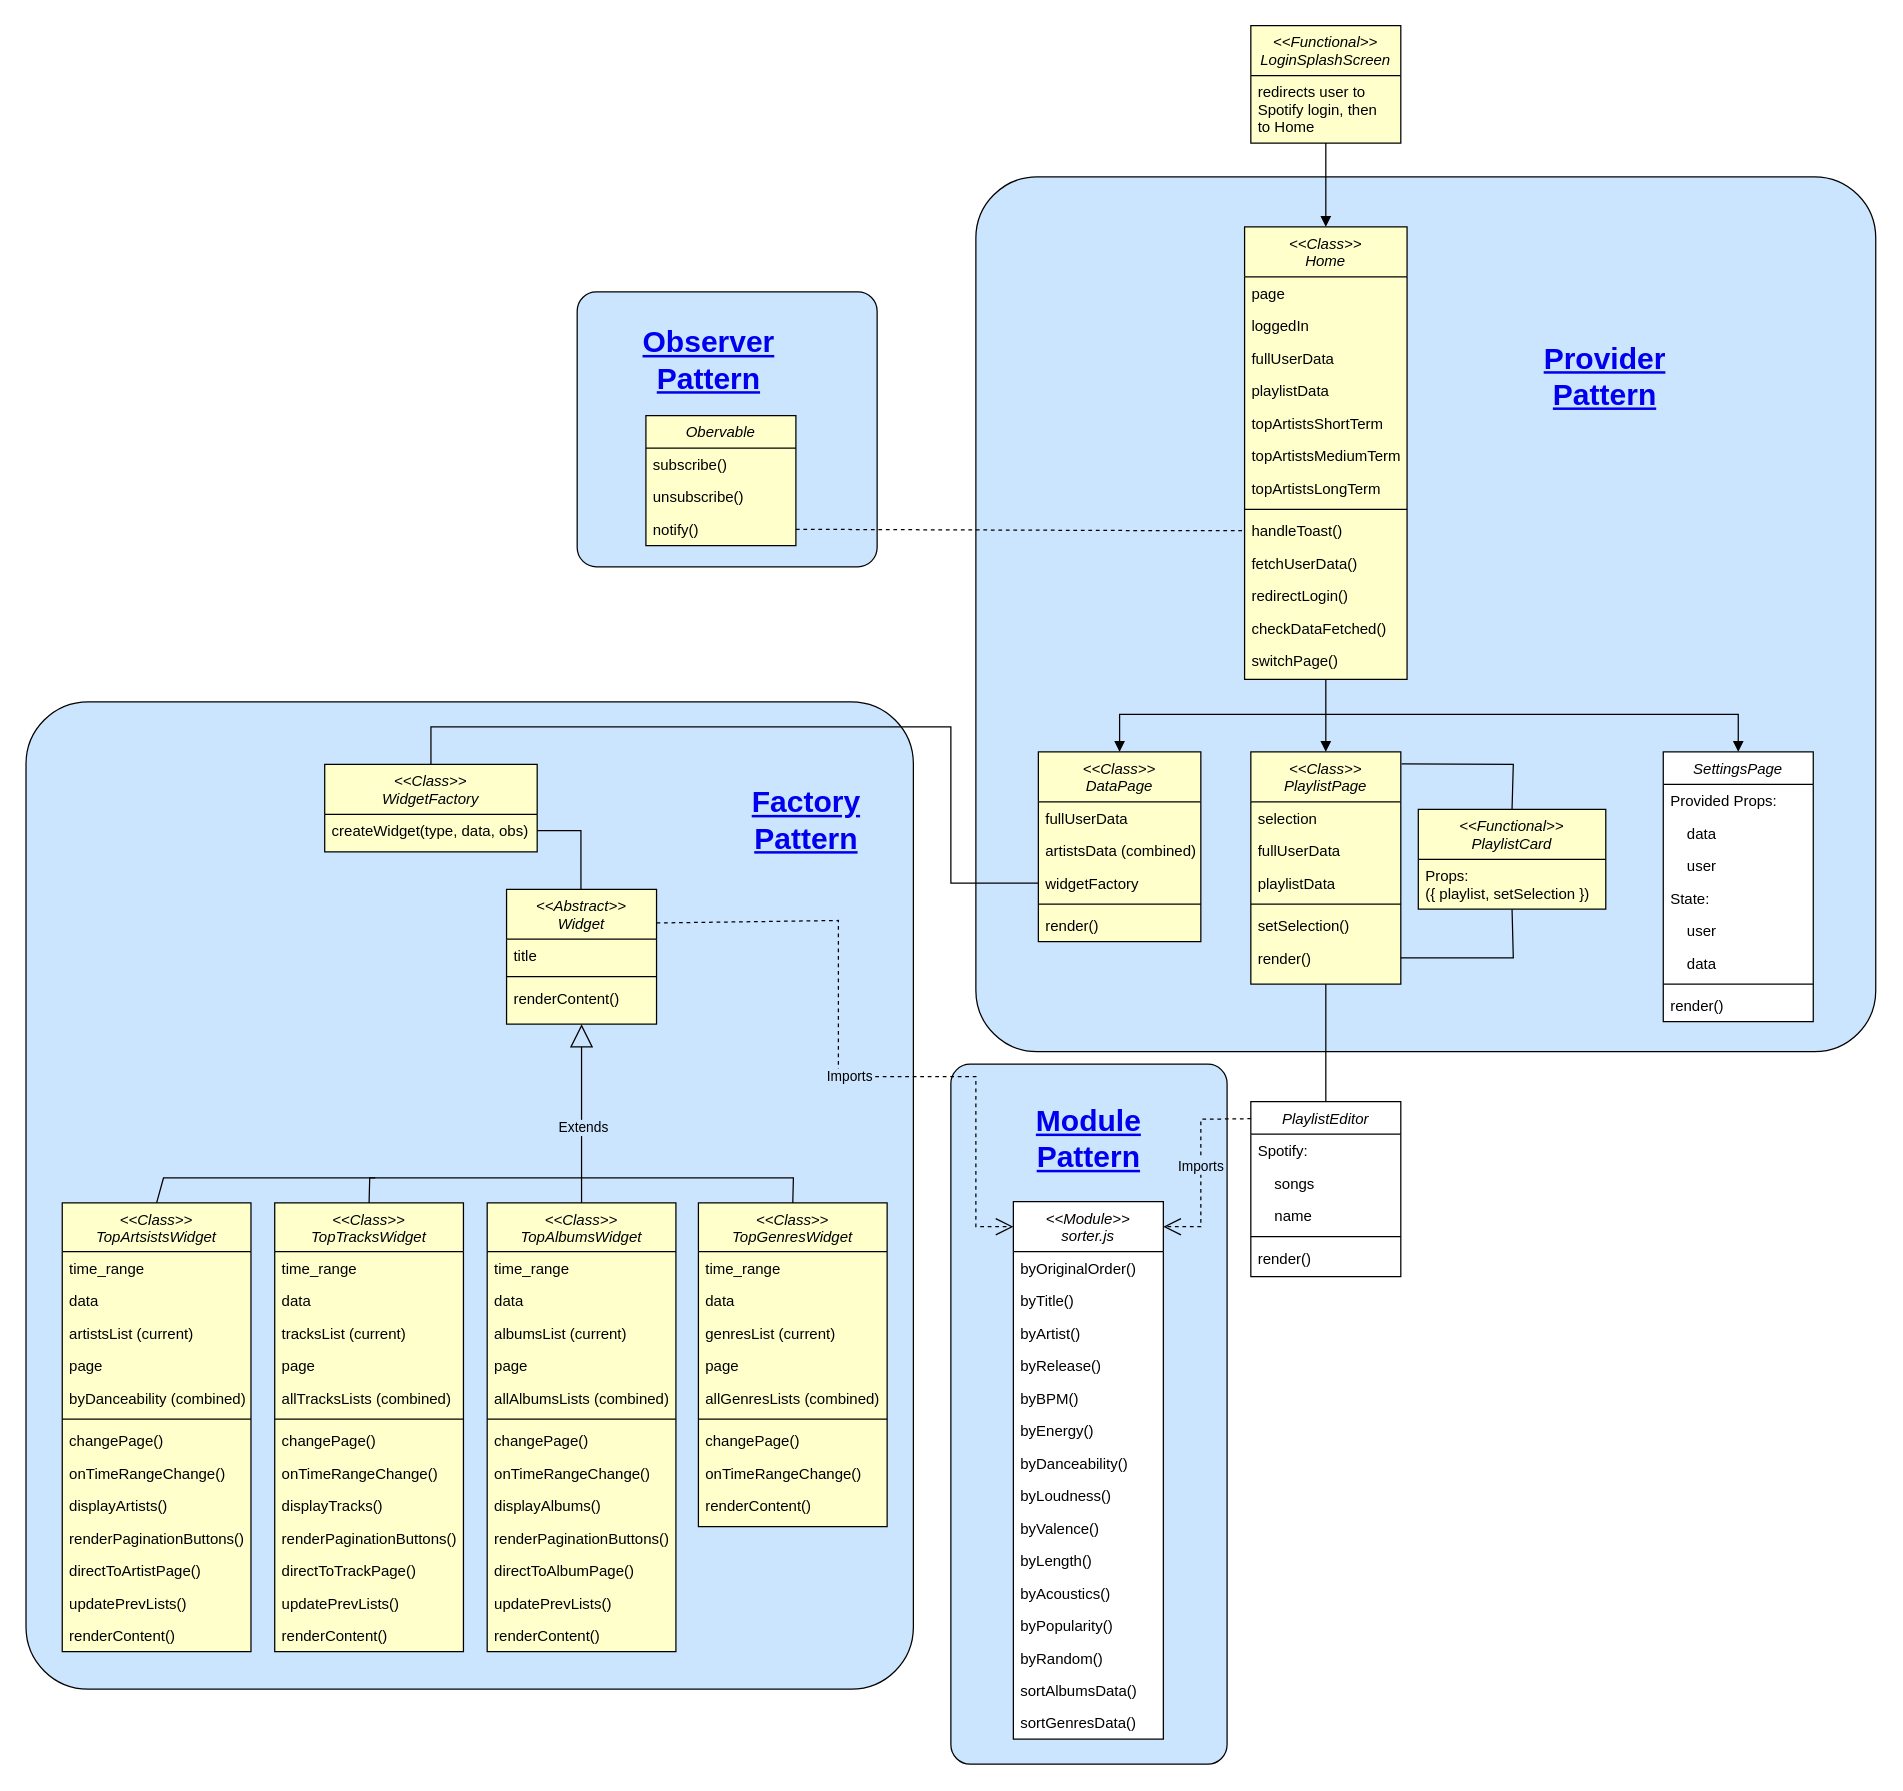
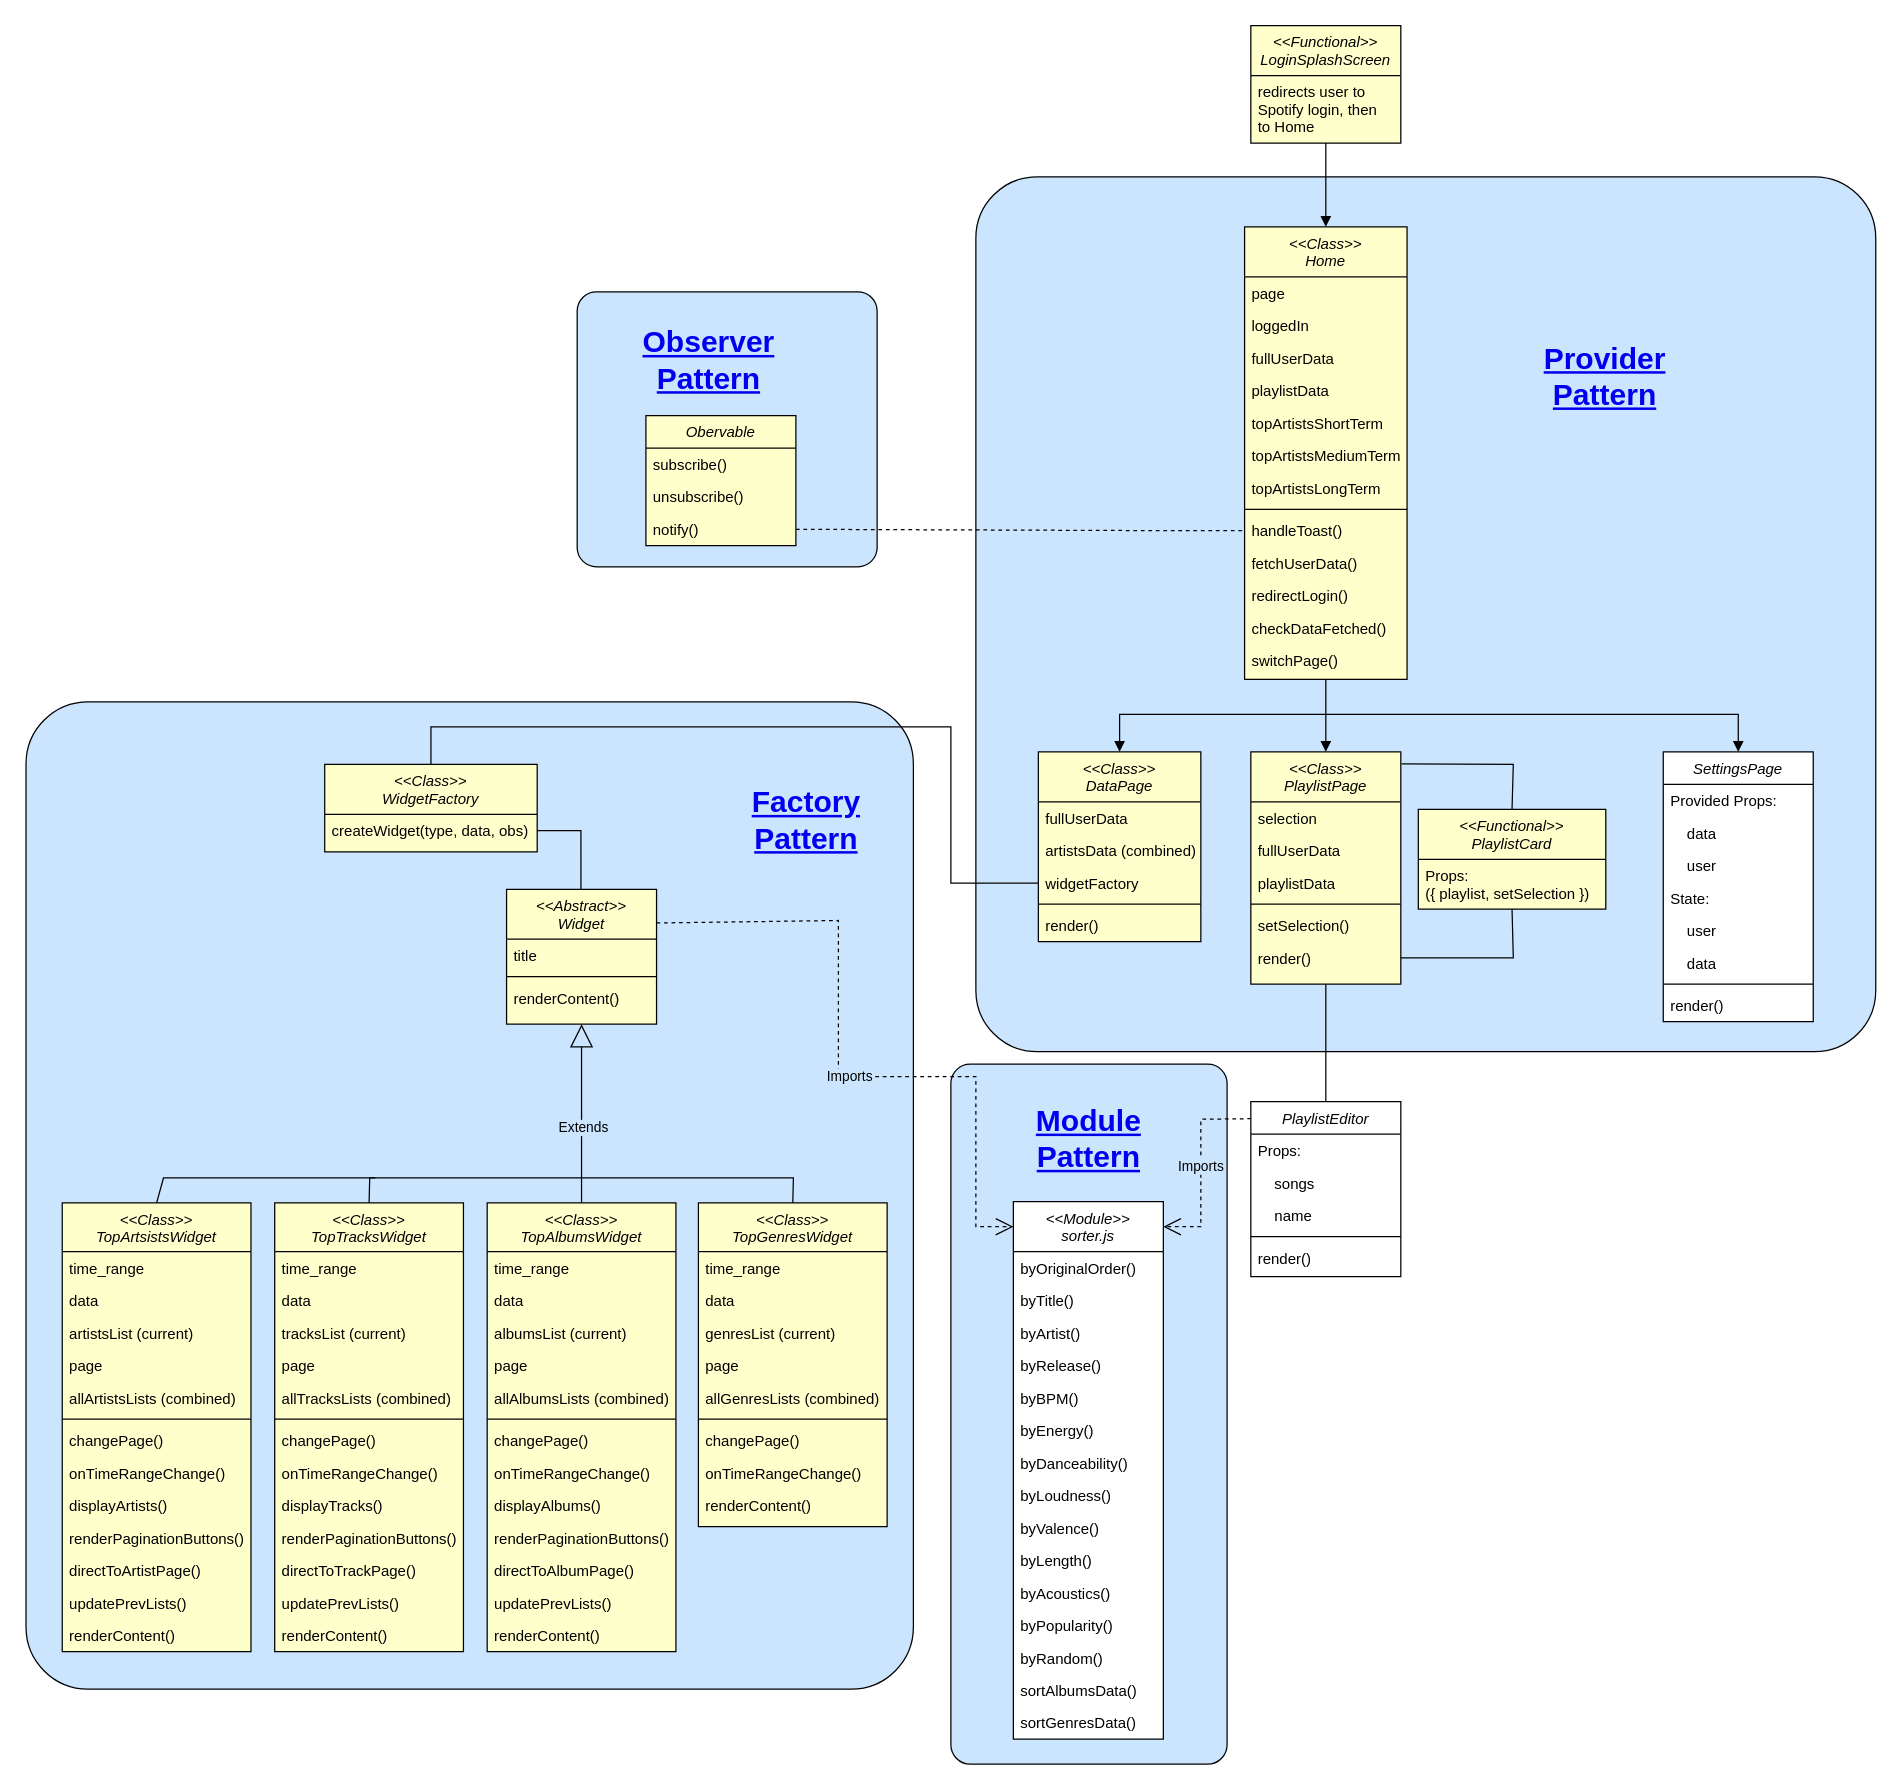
(1287, 1151) -> (1281, 1151)
(164, 1399) -> (166, 1399)
